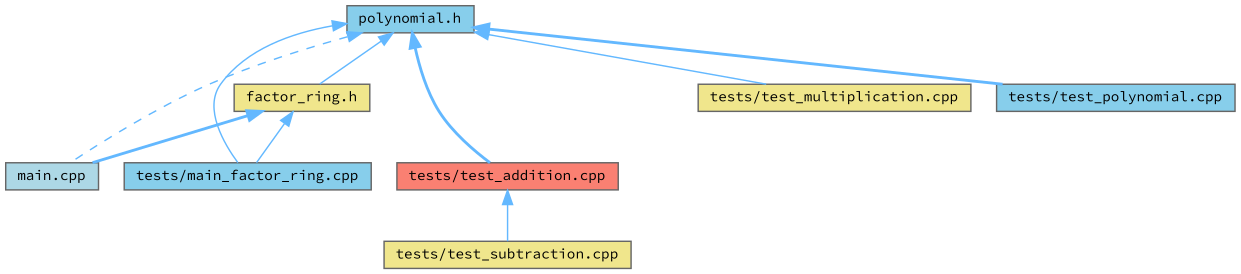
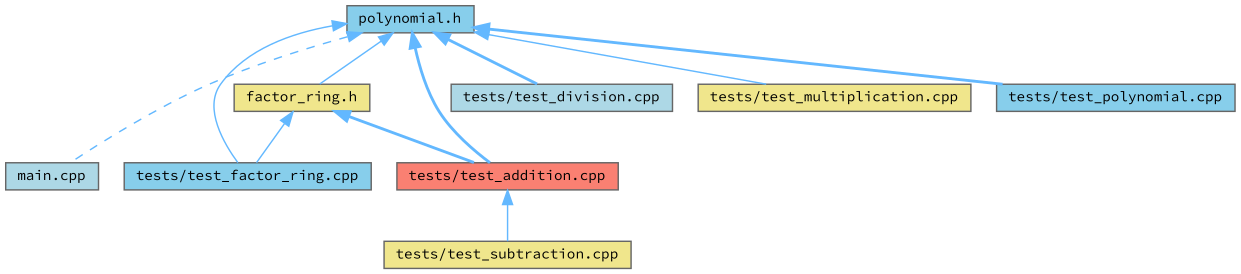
none -> (562, 98)
(170, 139) -> (411, 140)
(248, 176) -> (248, 176)
